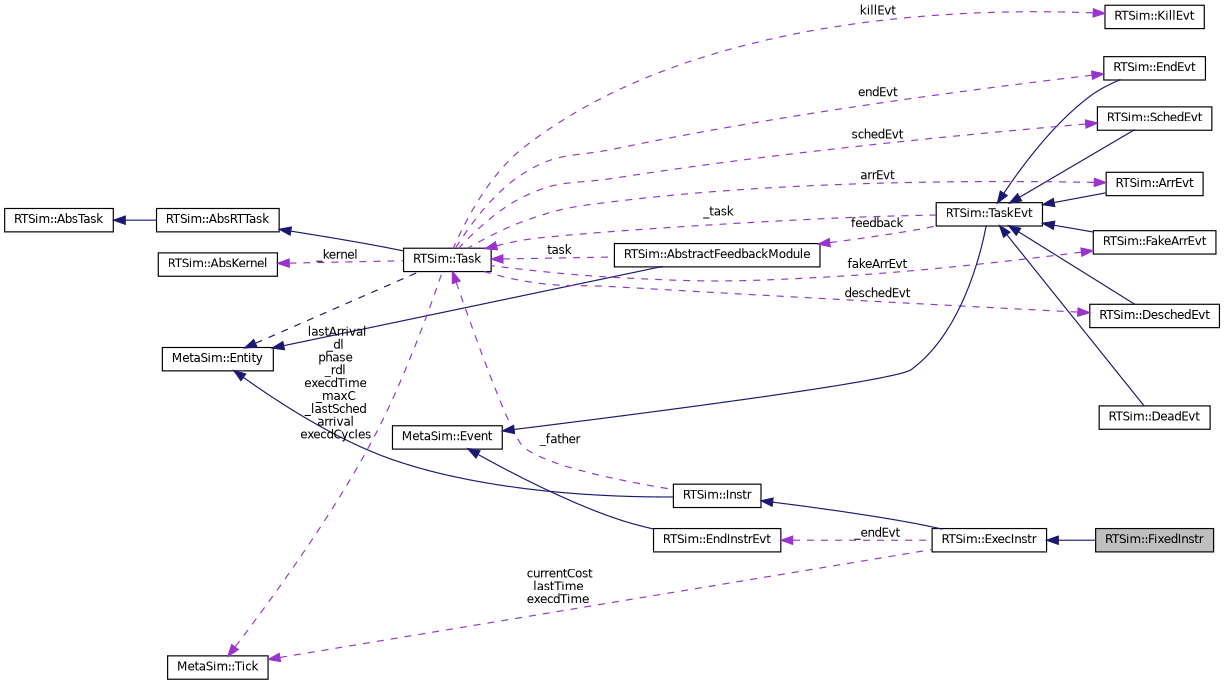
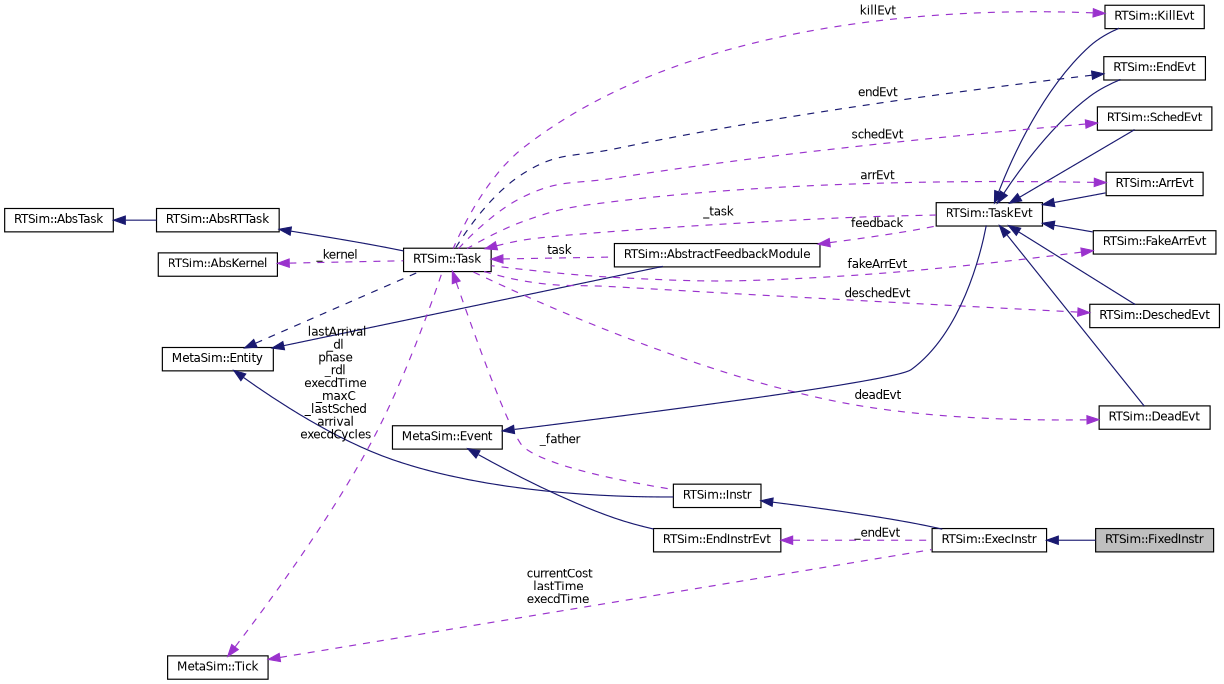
none -> (1046, 99)
(755, 123) -> (755, 123)
none -> (770, 385)
